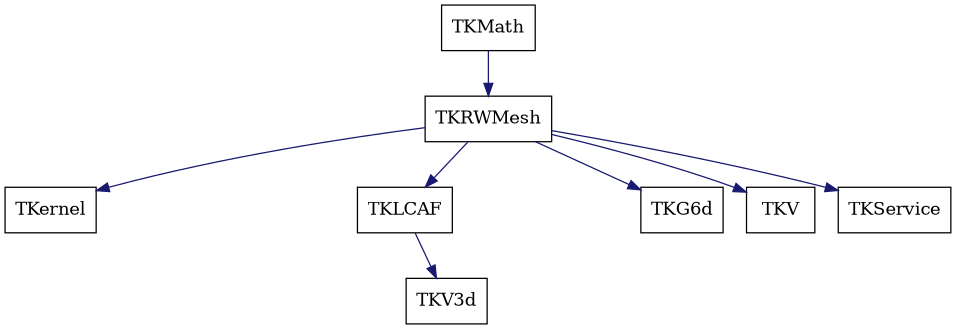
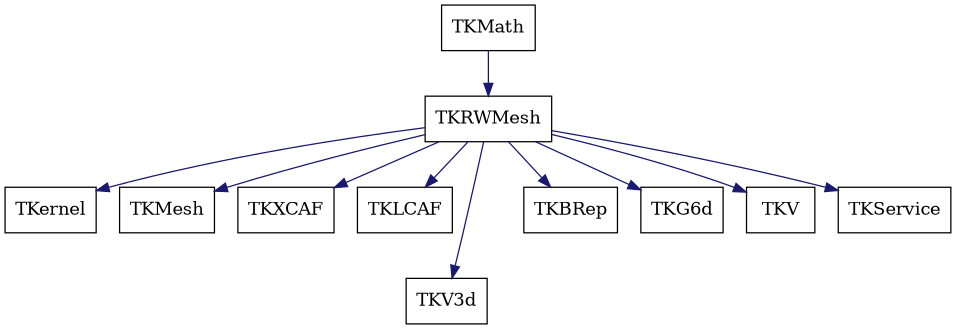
none -> (167, 210)
none -> (286, 210)
none -> (571, 210)
(423, 250) -> (470, 204)
